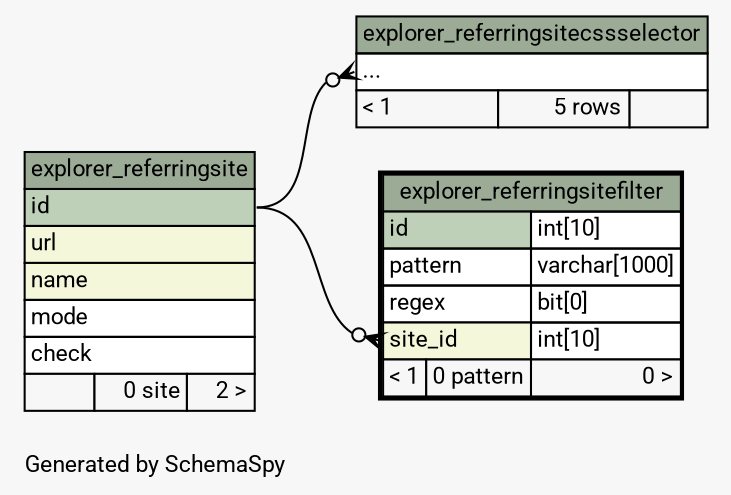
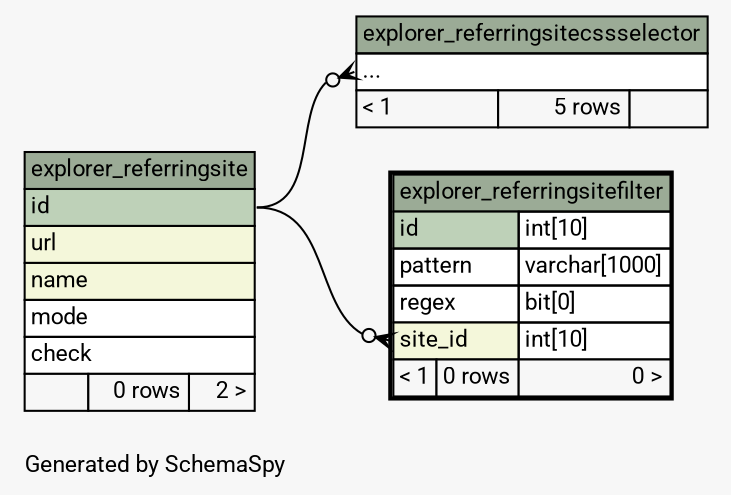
(479, 377) -> (478, 377)
(152, 391) -> (148, 391)
